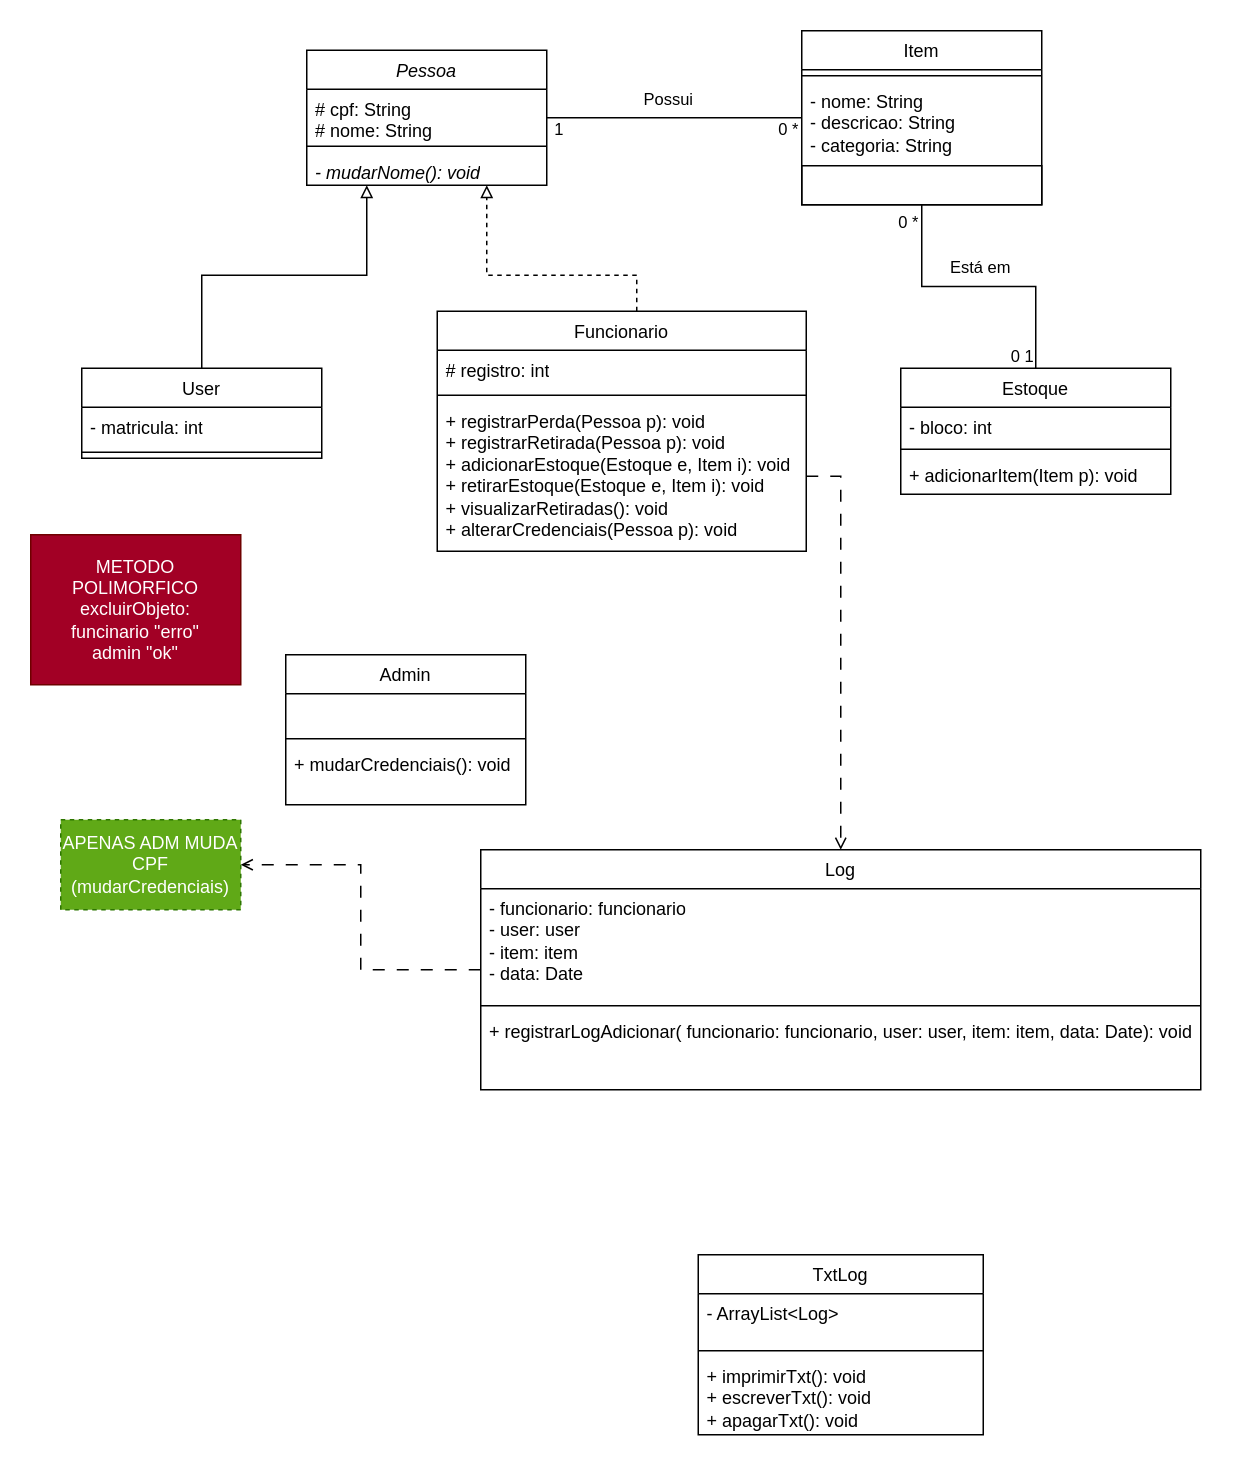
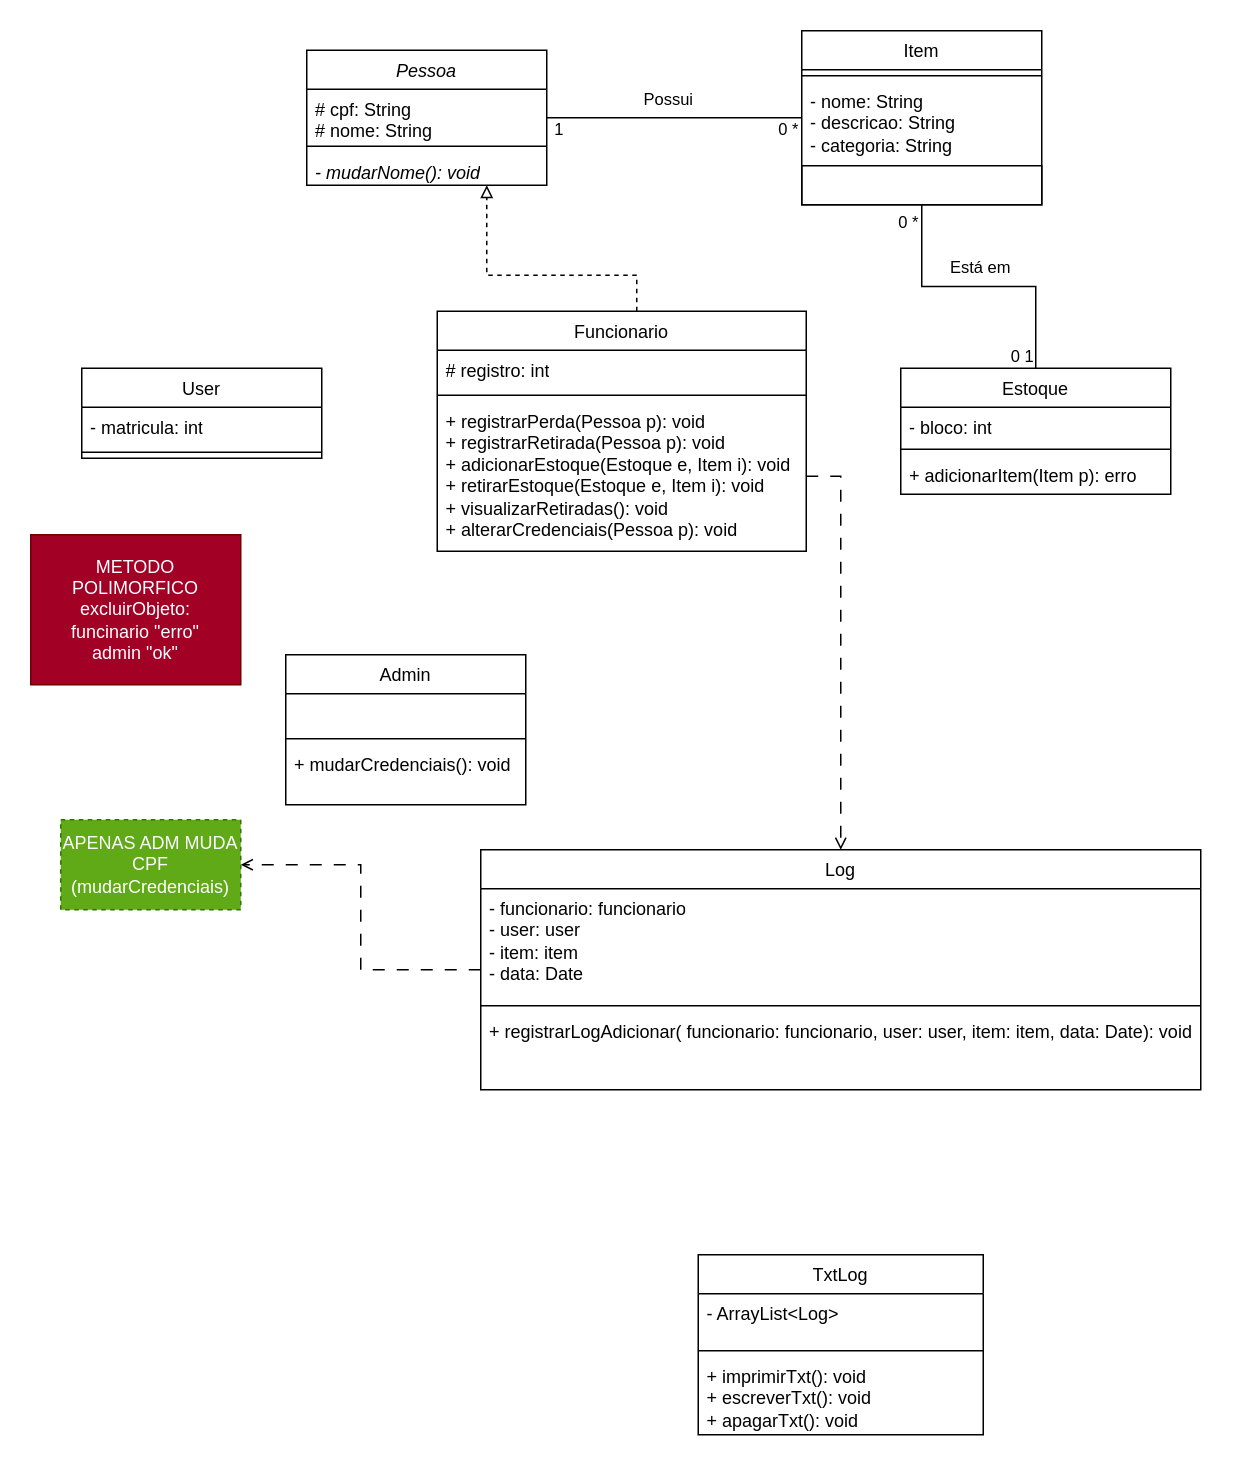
(277, 275) -> none
(1037, 487) -> (1037, 487)
